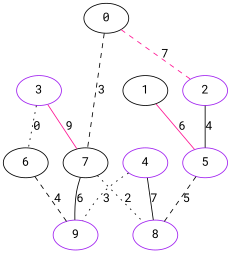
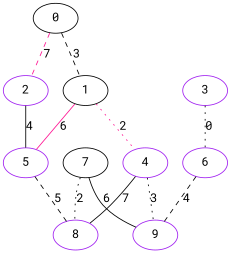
(96, 91) -> (71, 55)
(62, 127) -> none
none -> (115, 127)
(26, 163) -> (205, 163)
